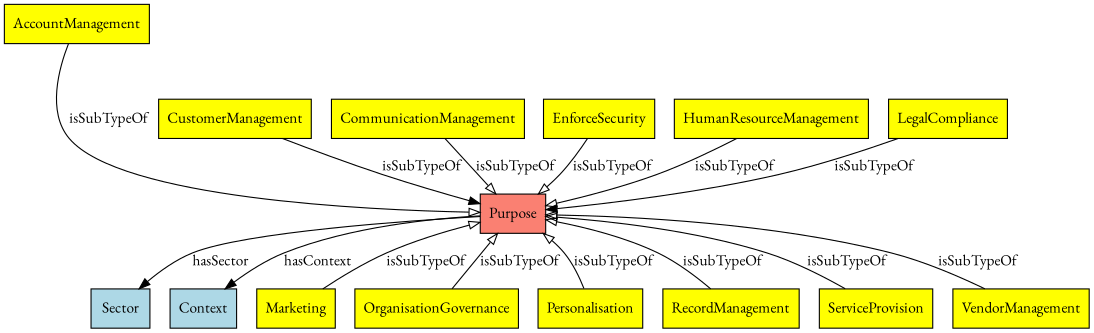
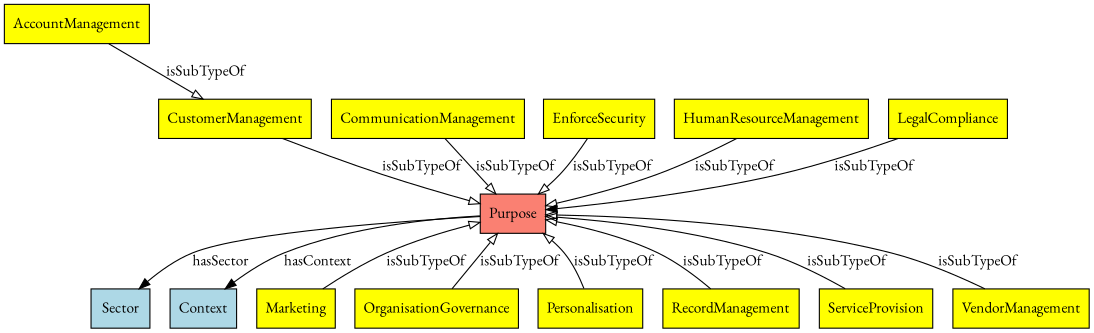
(375, 172) -> (375, 172)
(214, 191) -> (151, 69)
